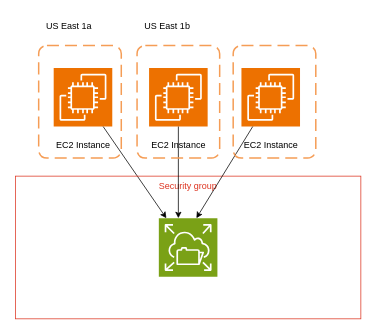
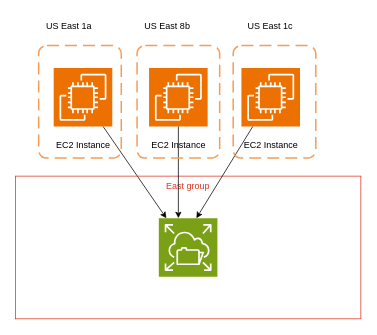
(167, 27) -> (167, 27)
none -> (270, 27)
(188, 187) -> (188, 187)
